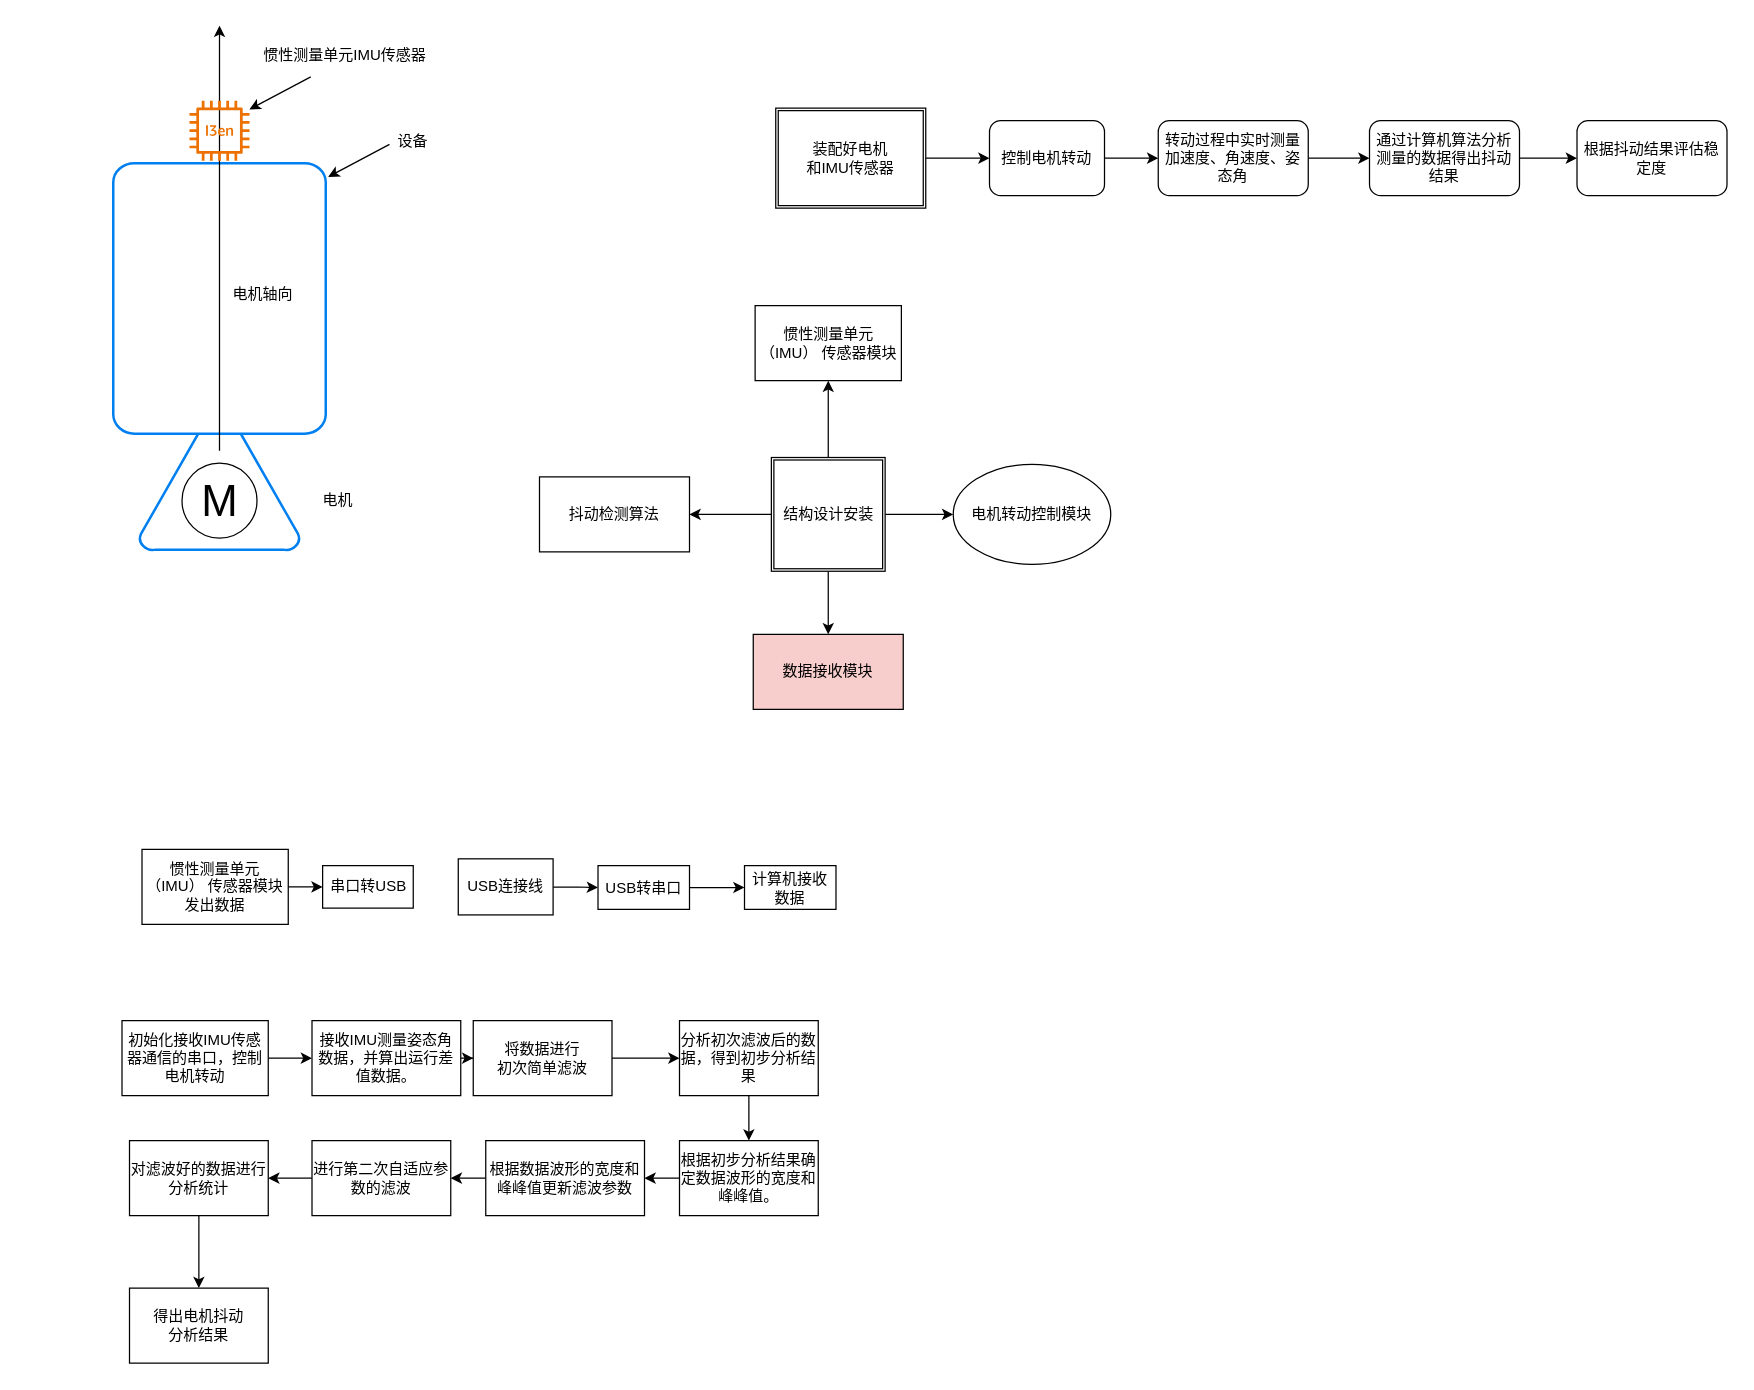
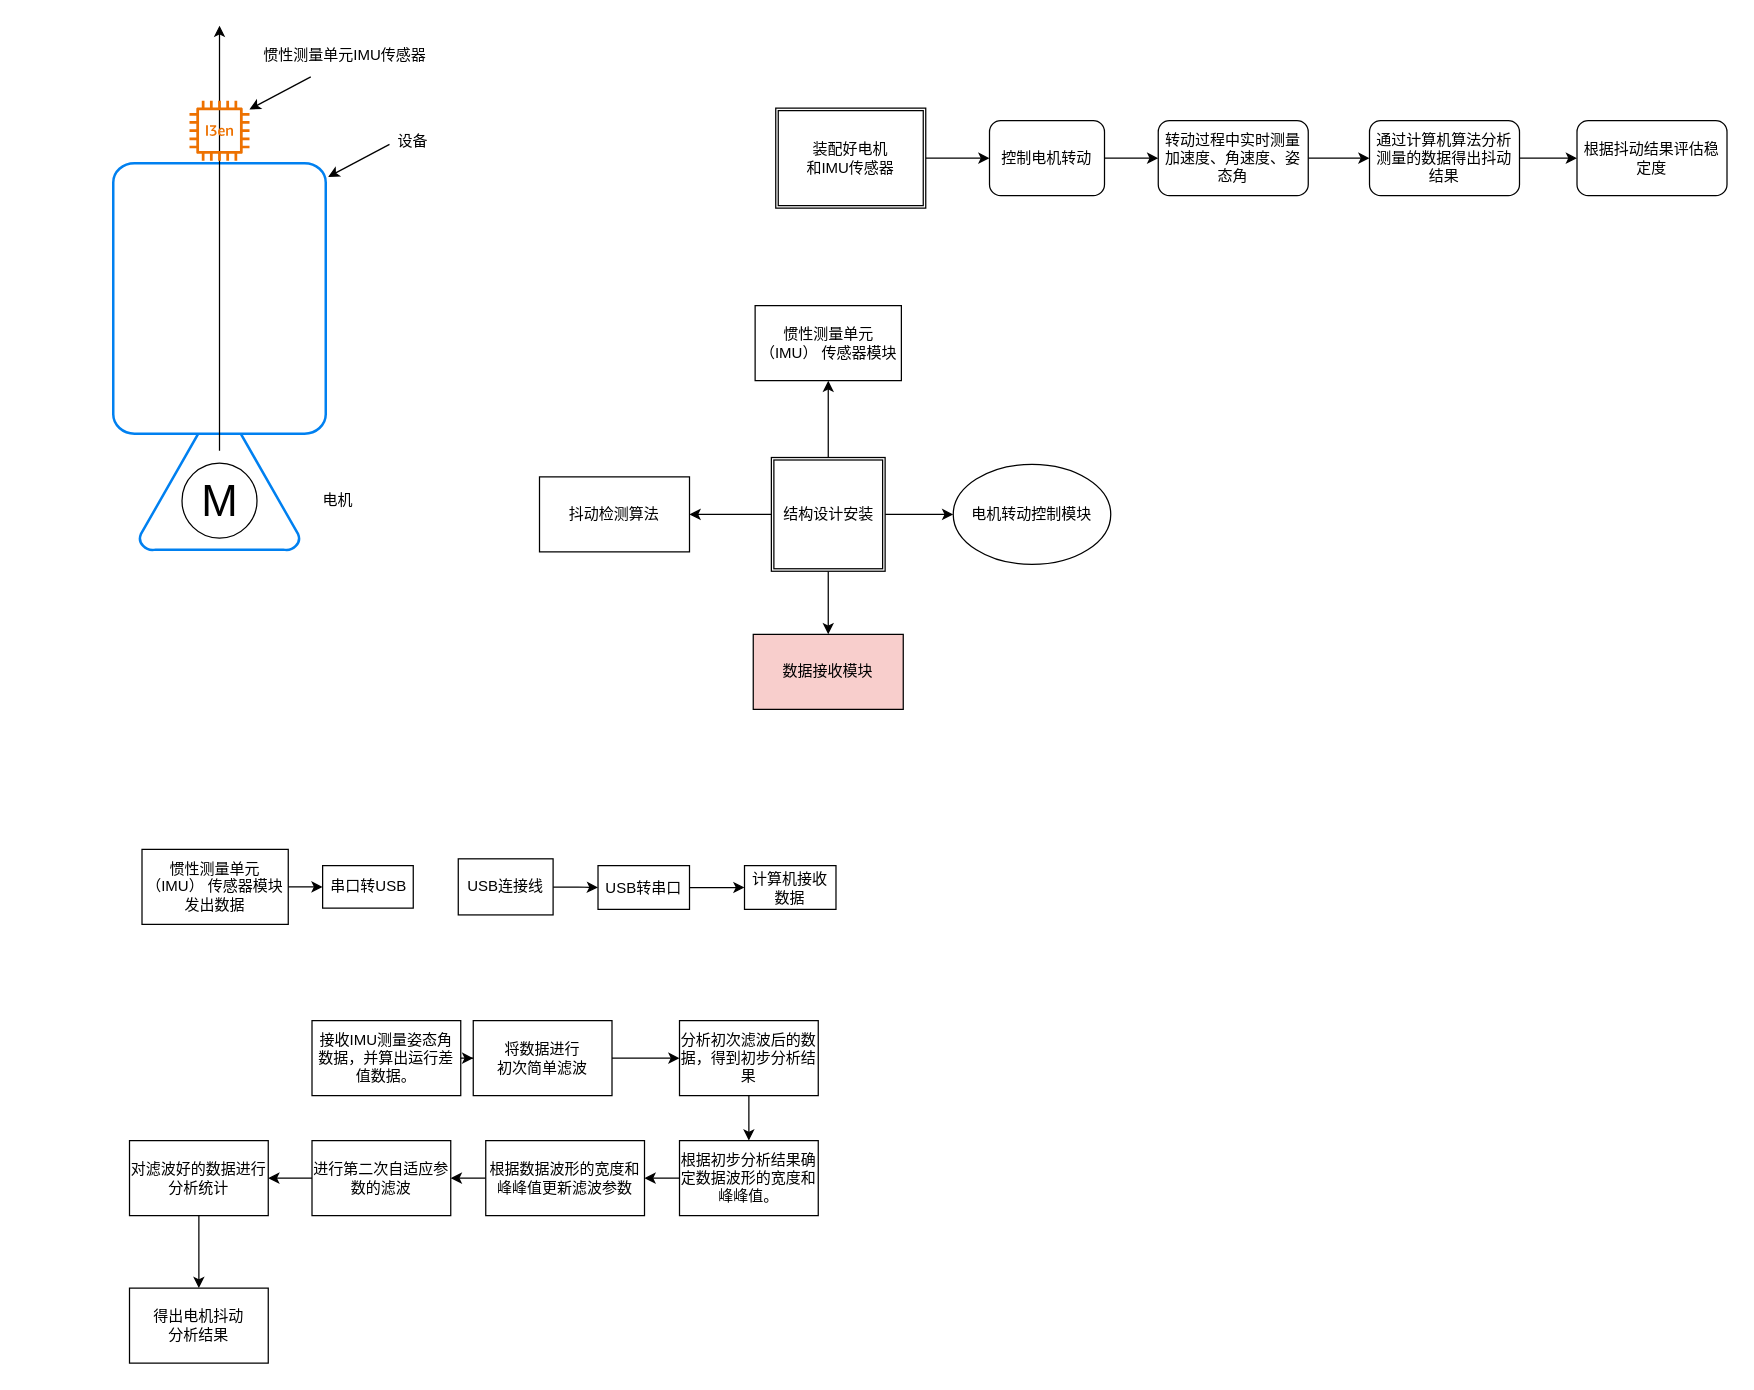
(263, 294) -> none
(195, 1058) -> none
(292, 1058) -> none
